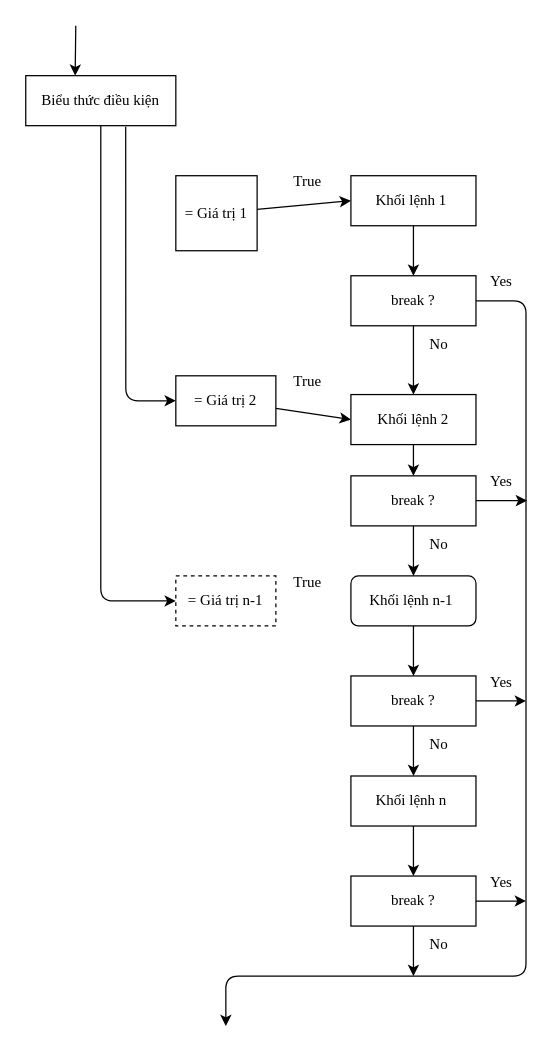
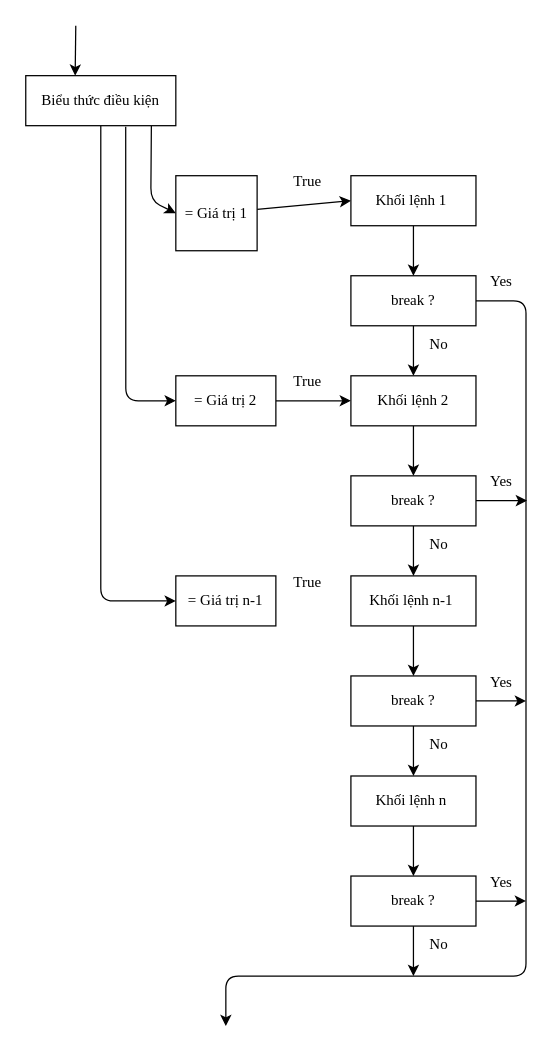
none -> (151, 168)
(413, 419) -> (413, 401)
(226, 601) -> (226, 601)
(413, 601) -> (413, 601)
